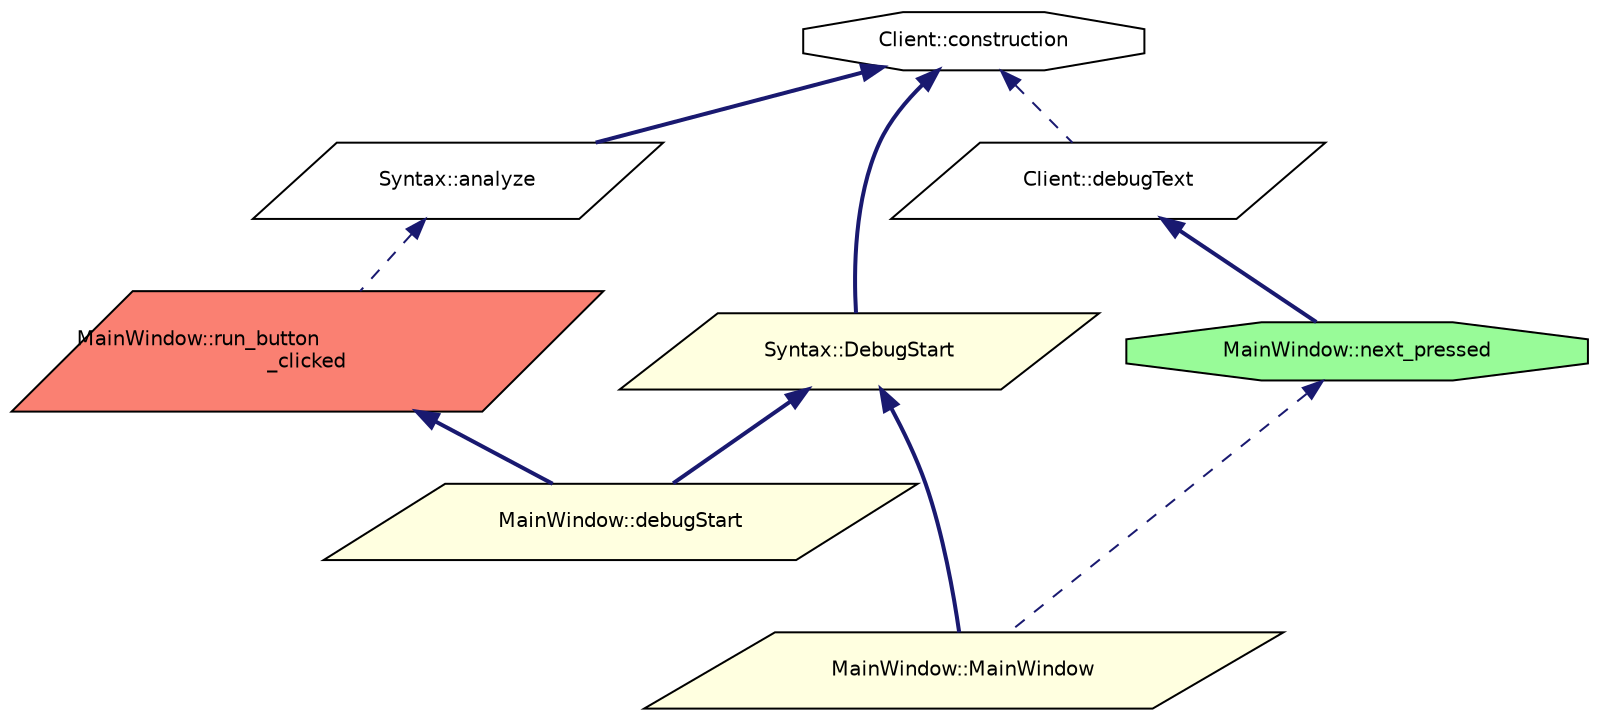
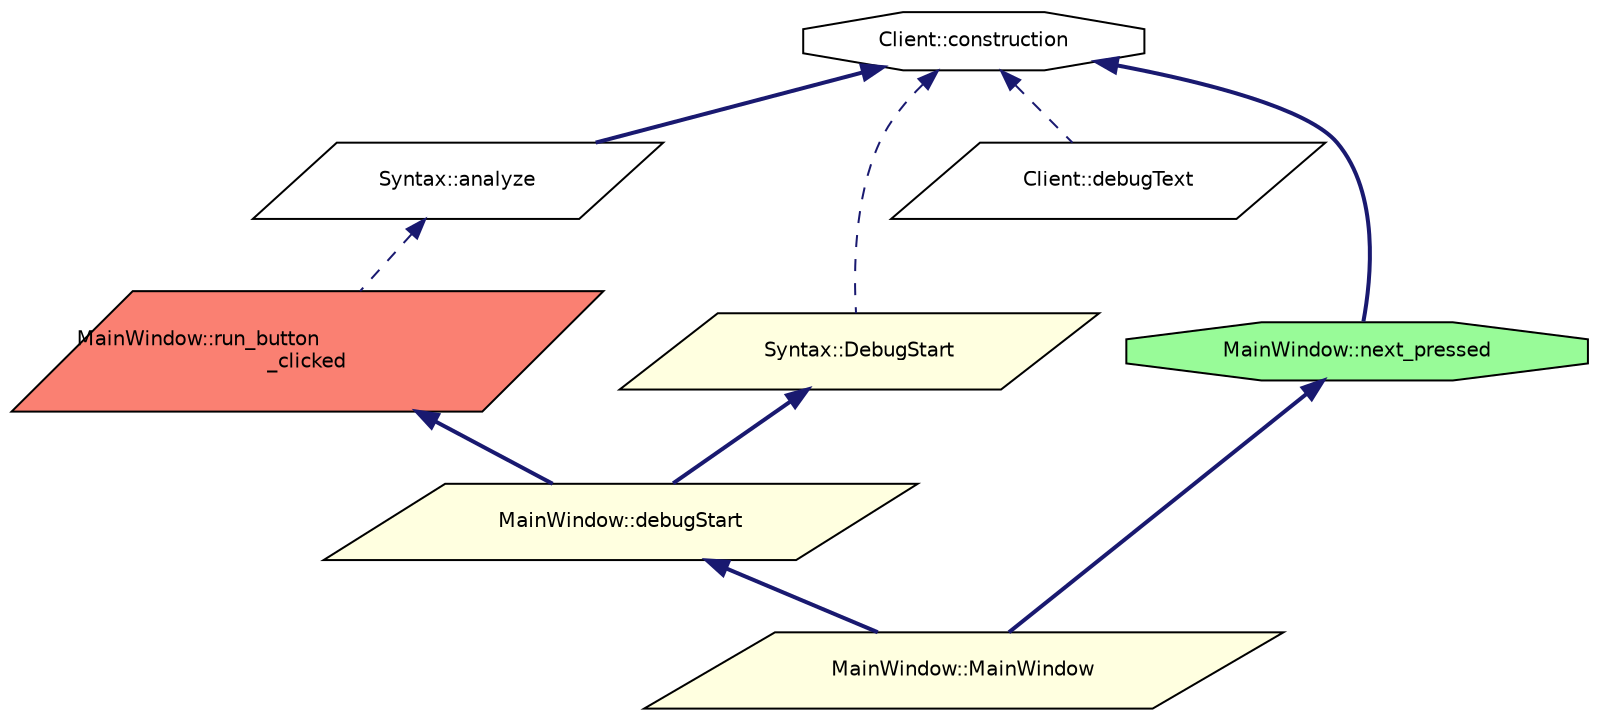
(864, 190) -> (864, 190)
(1248, 276) -> (1318, 127)
(1158, 513) -> (1158, 513)
(936, 517) -> (802, 600)
